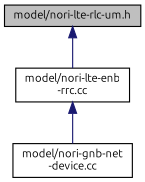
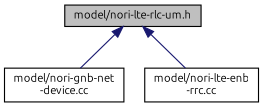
(73, 129) -> (98, 51)
